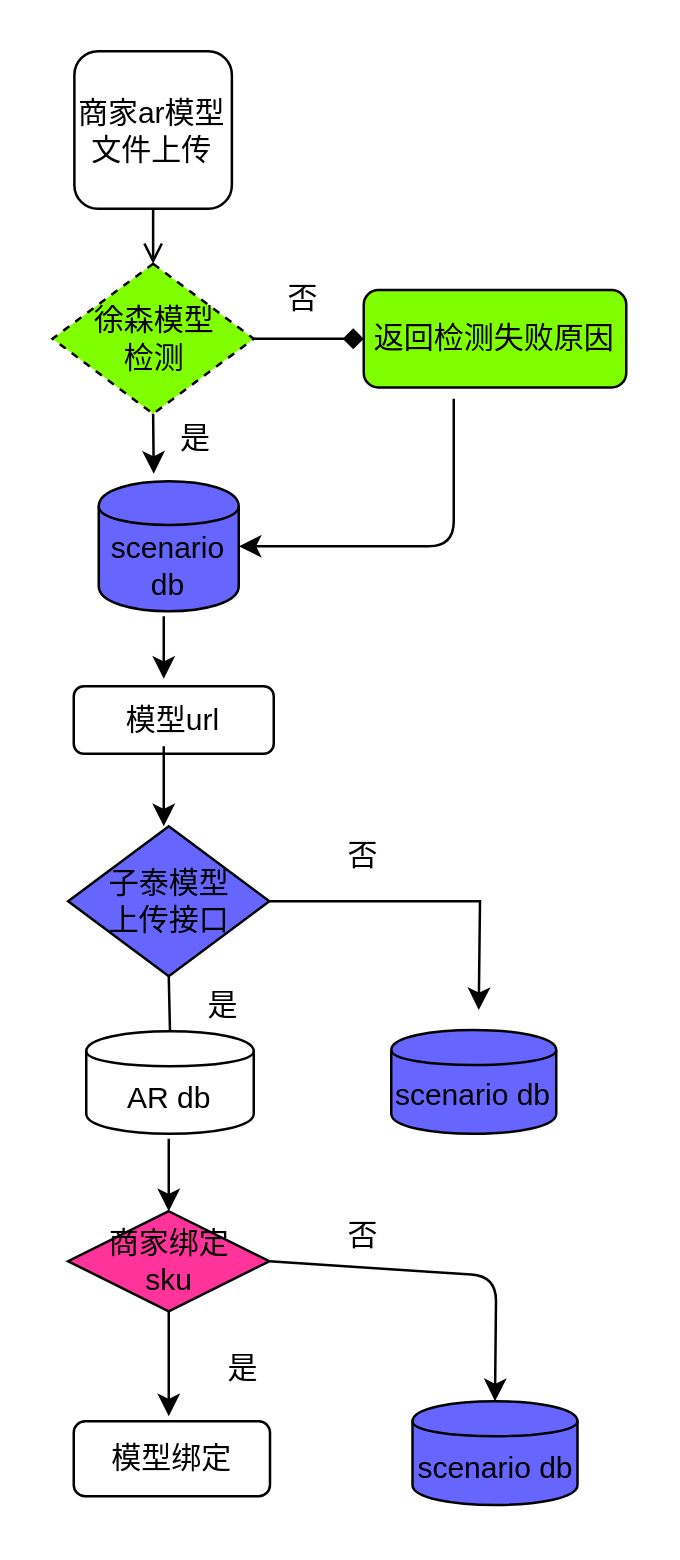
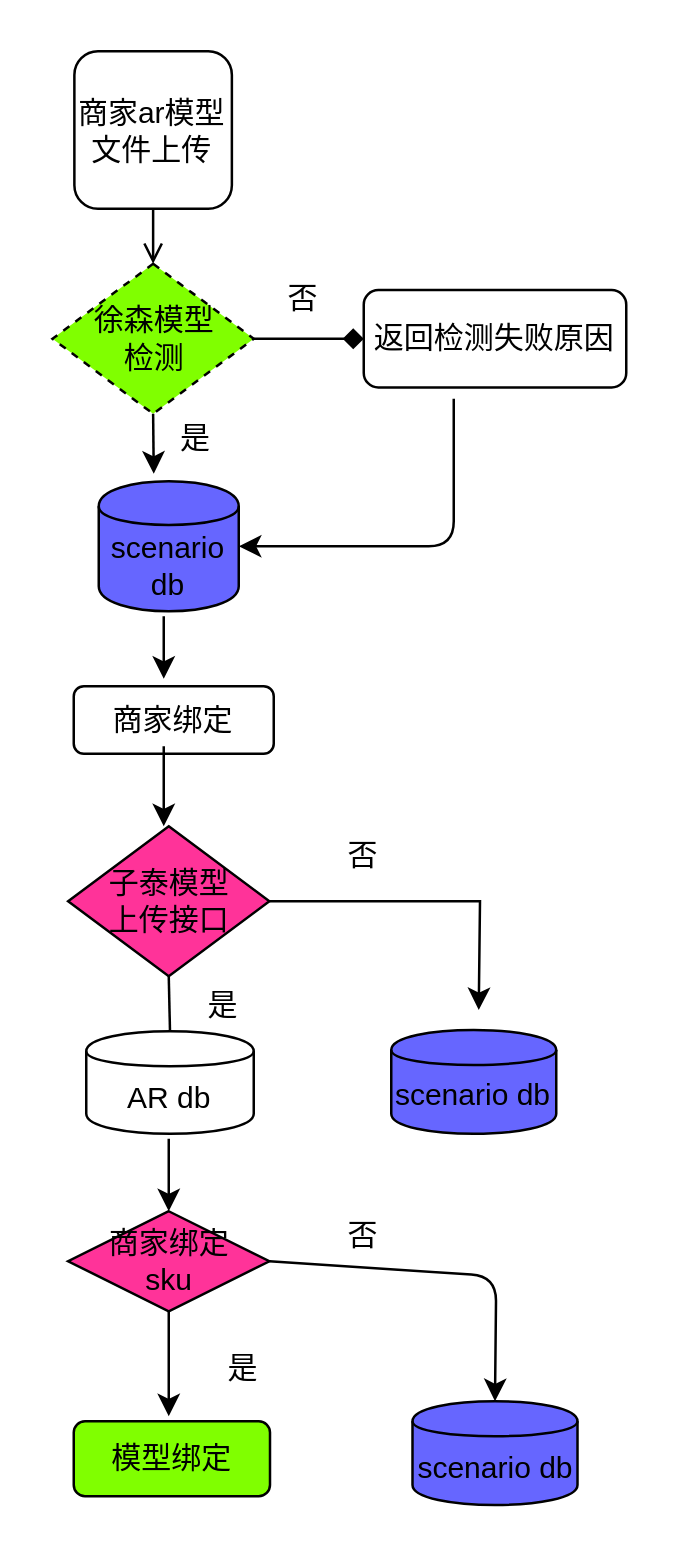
(495, 339) -> (495, 339)
(174, 721) -> (174, 721)
(169, 901) -> (169, 901)
(172, 1459) -> (172, 1459)
